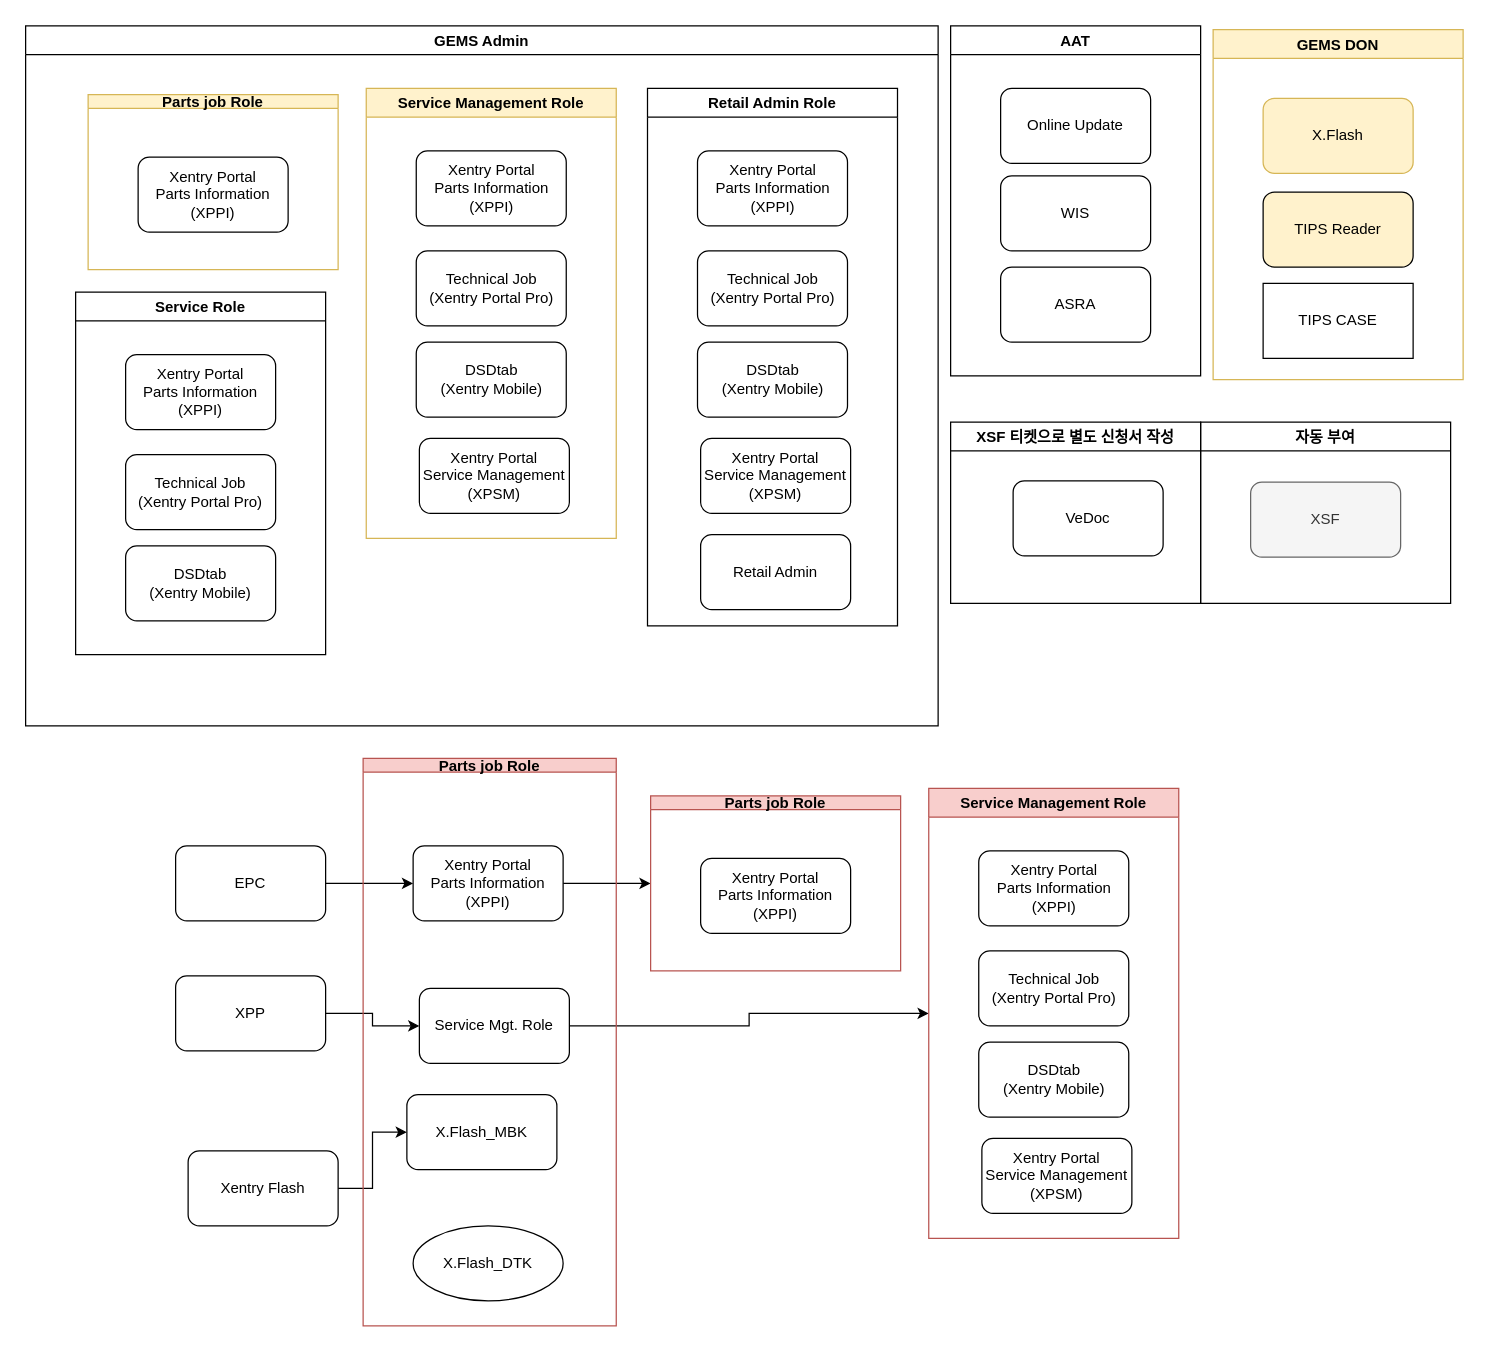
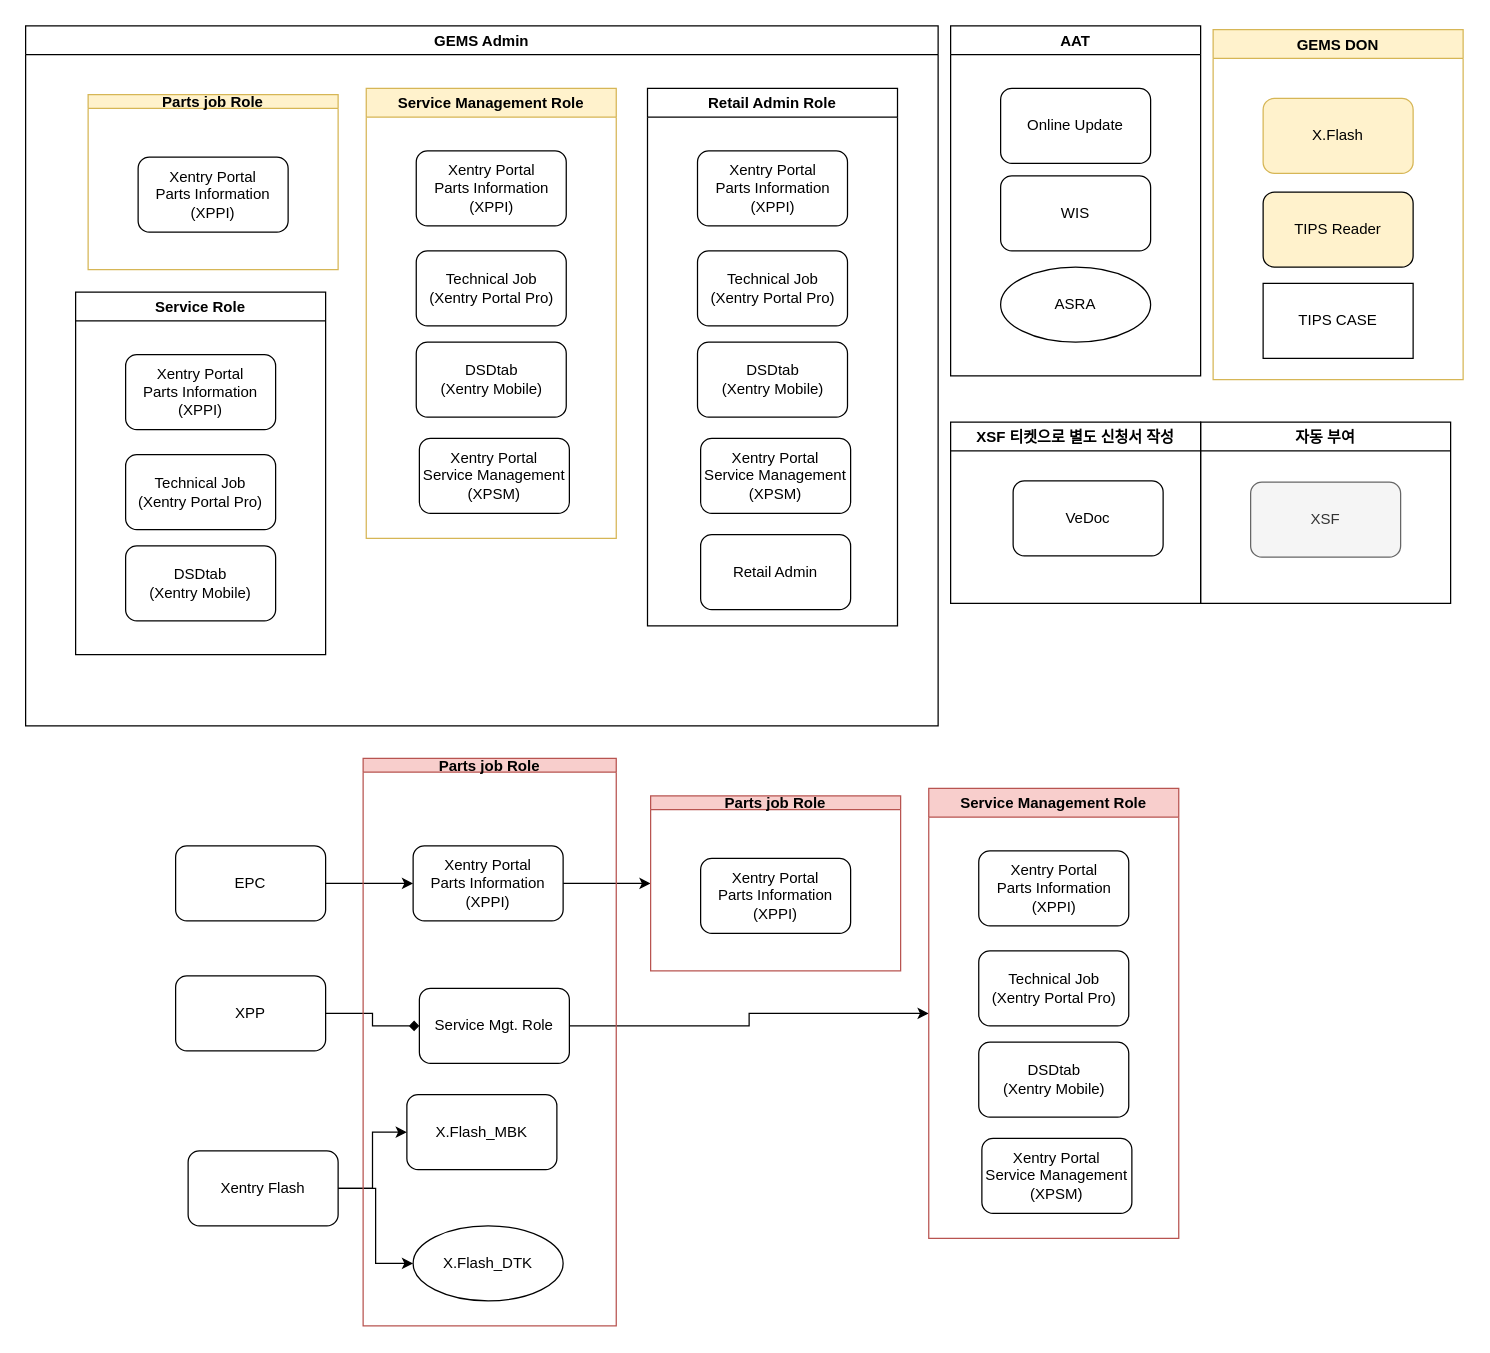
(1076, 304) -> (1076, 304)
(409, 1026) -> (408, 1026)
none -> (376, 1239)
